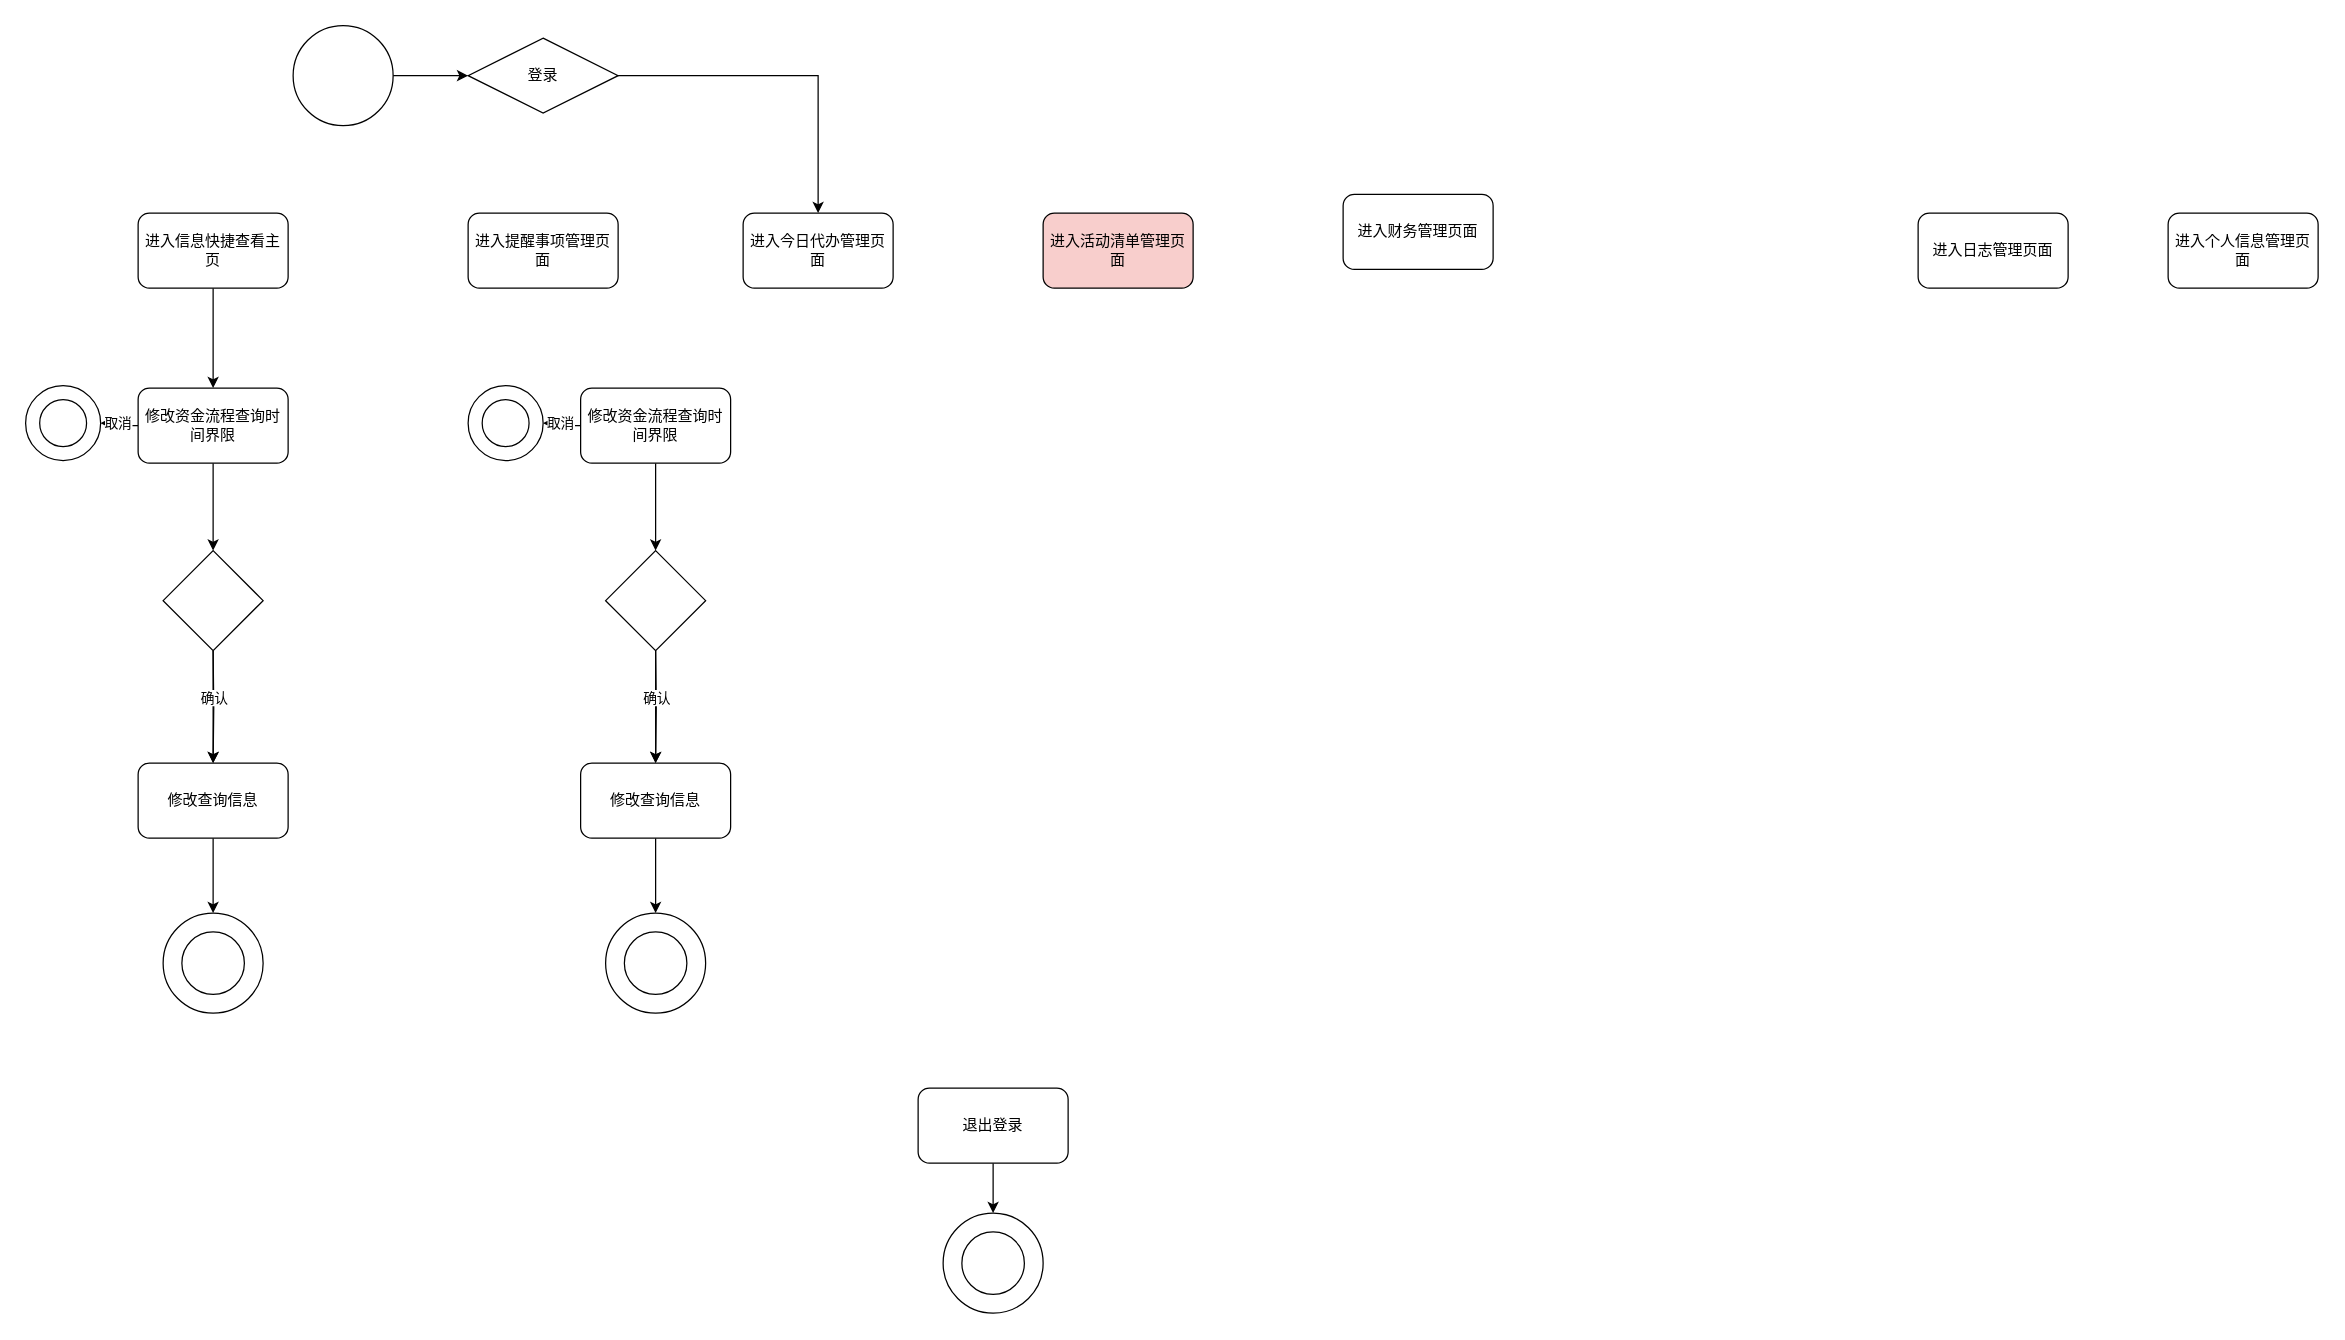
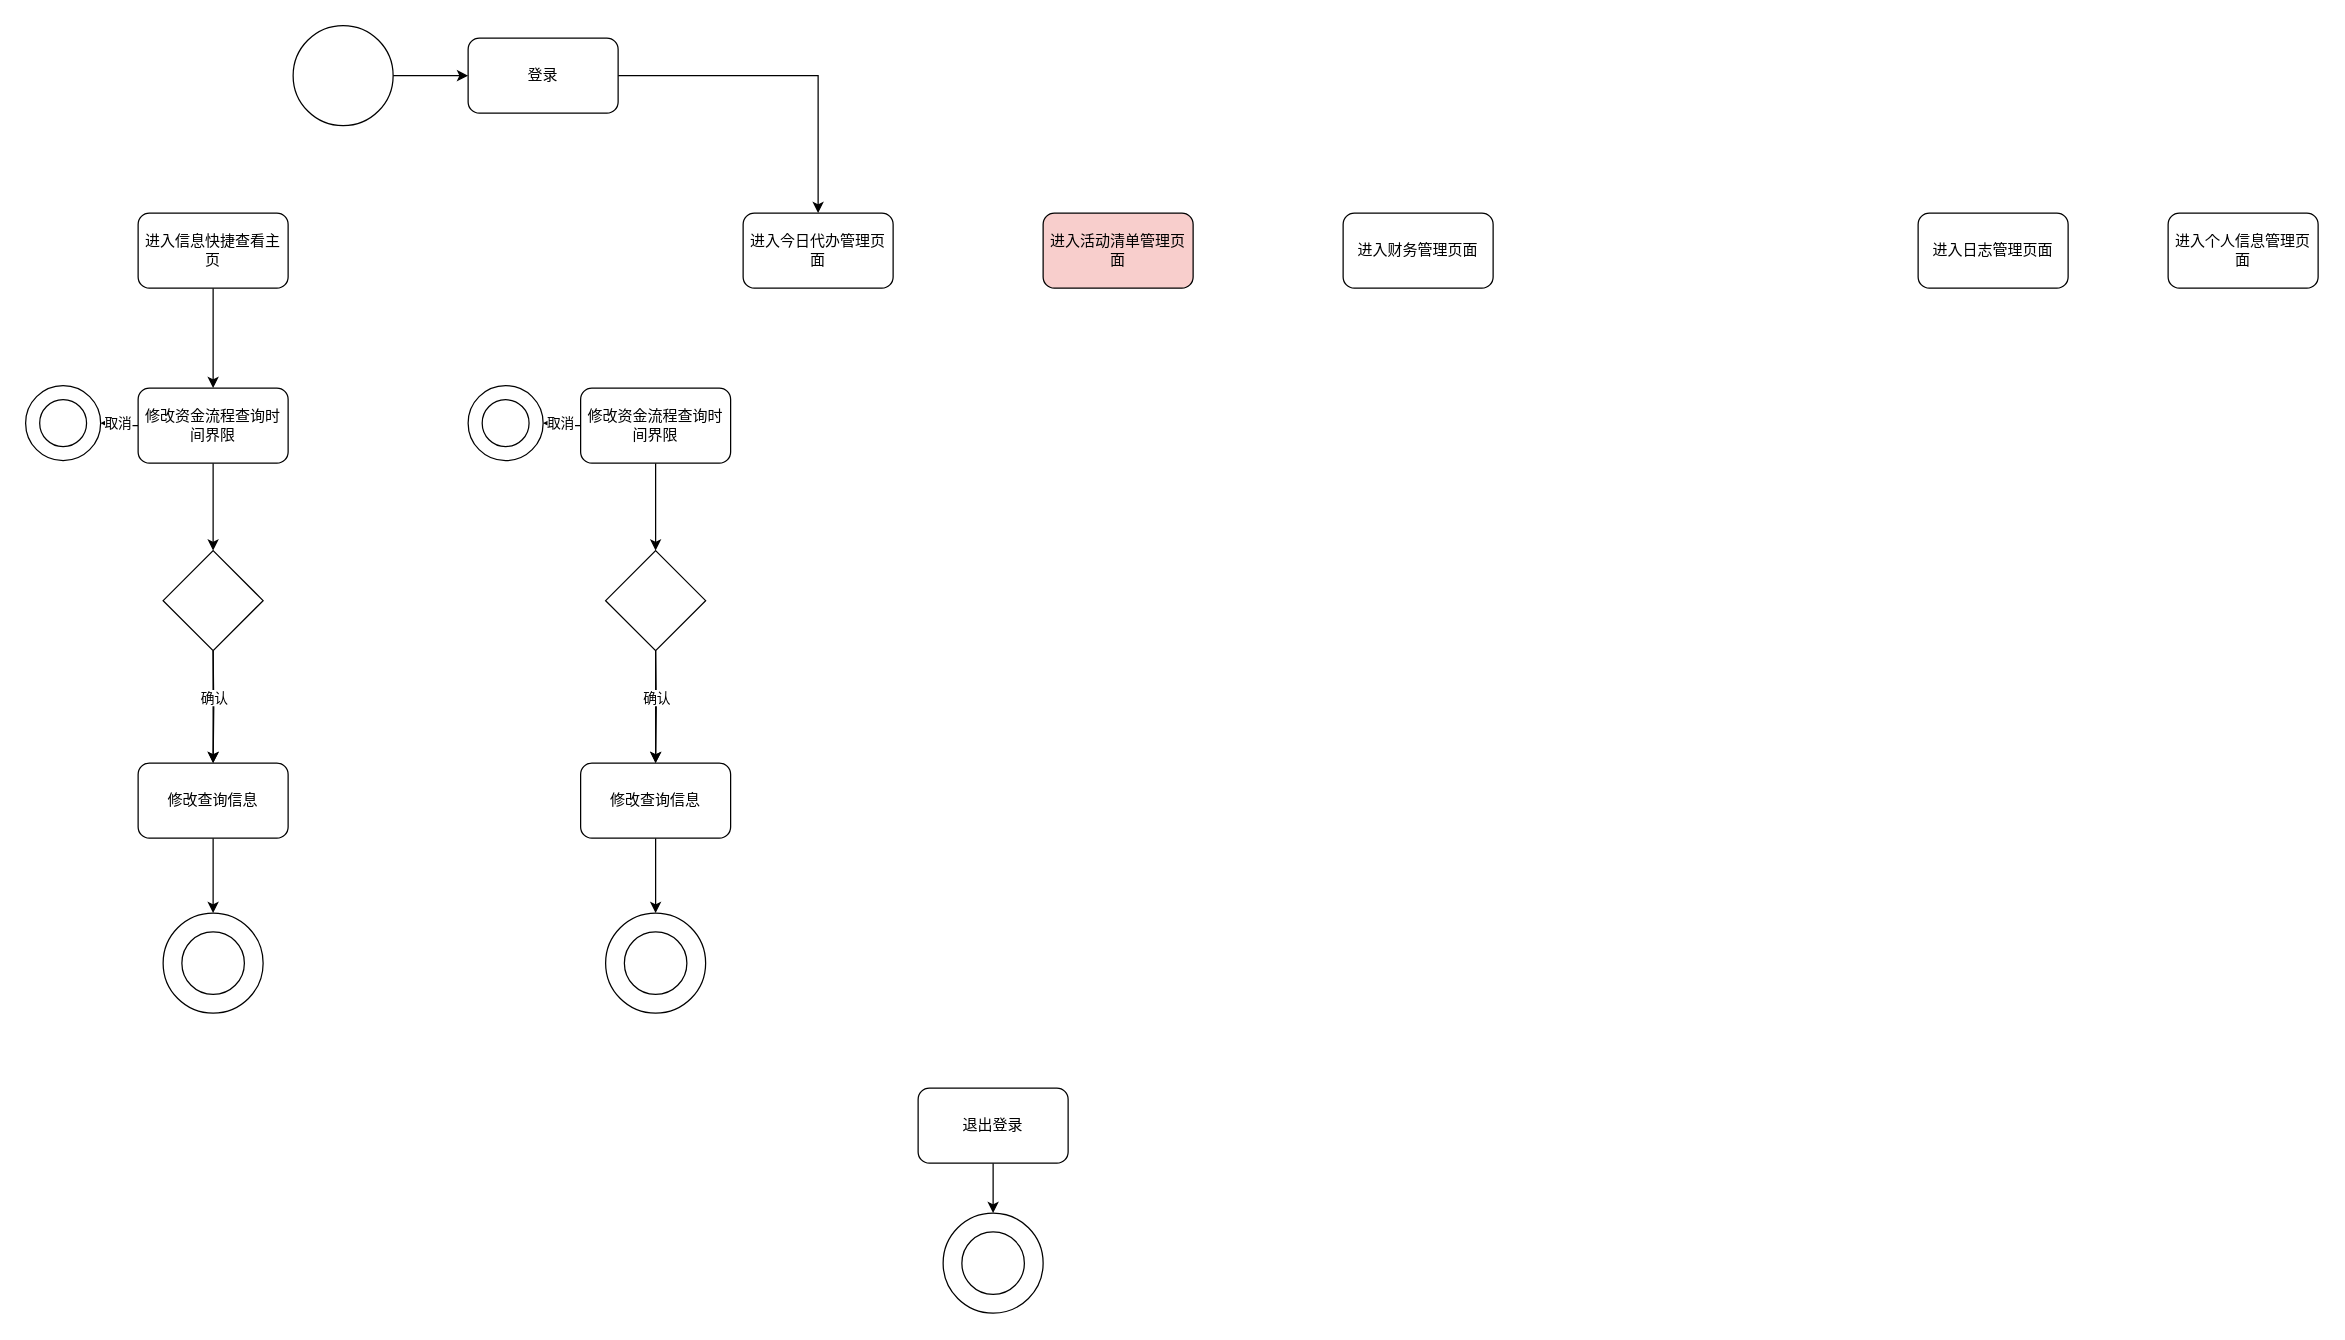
(543, 76) -> (543, 76)
(1418, 232) -> (1418, 251)
(543, 251) -> none
